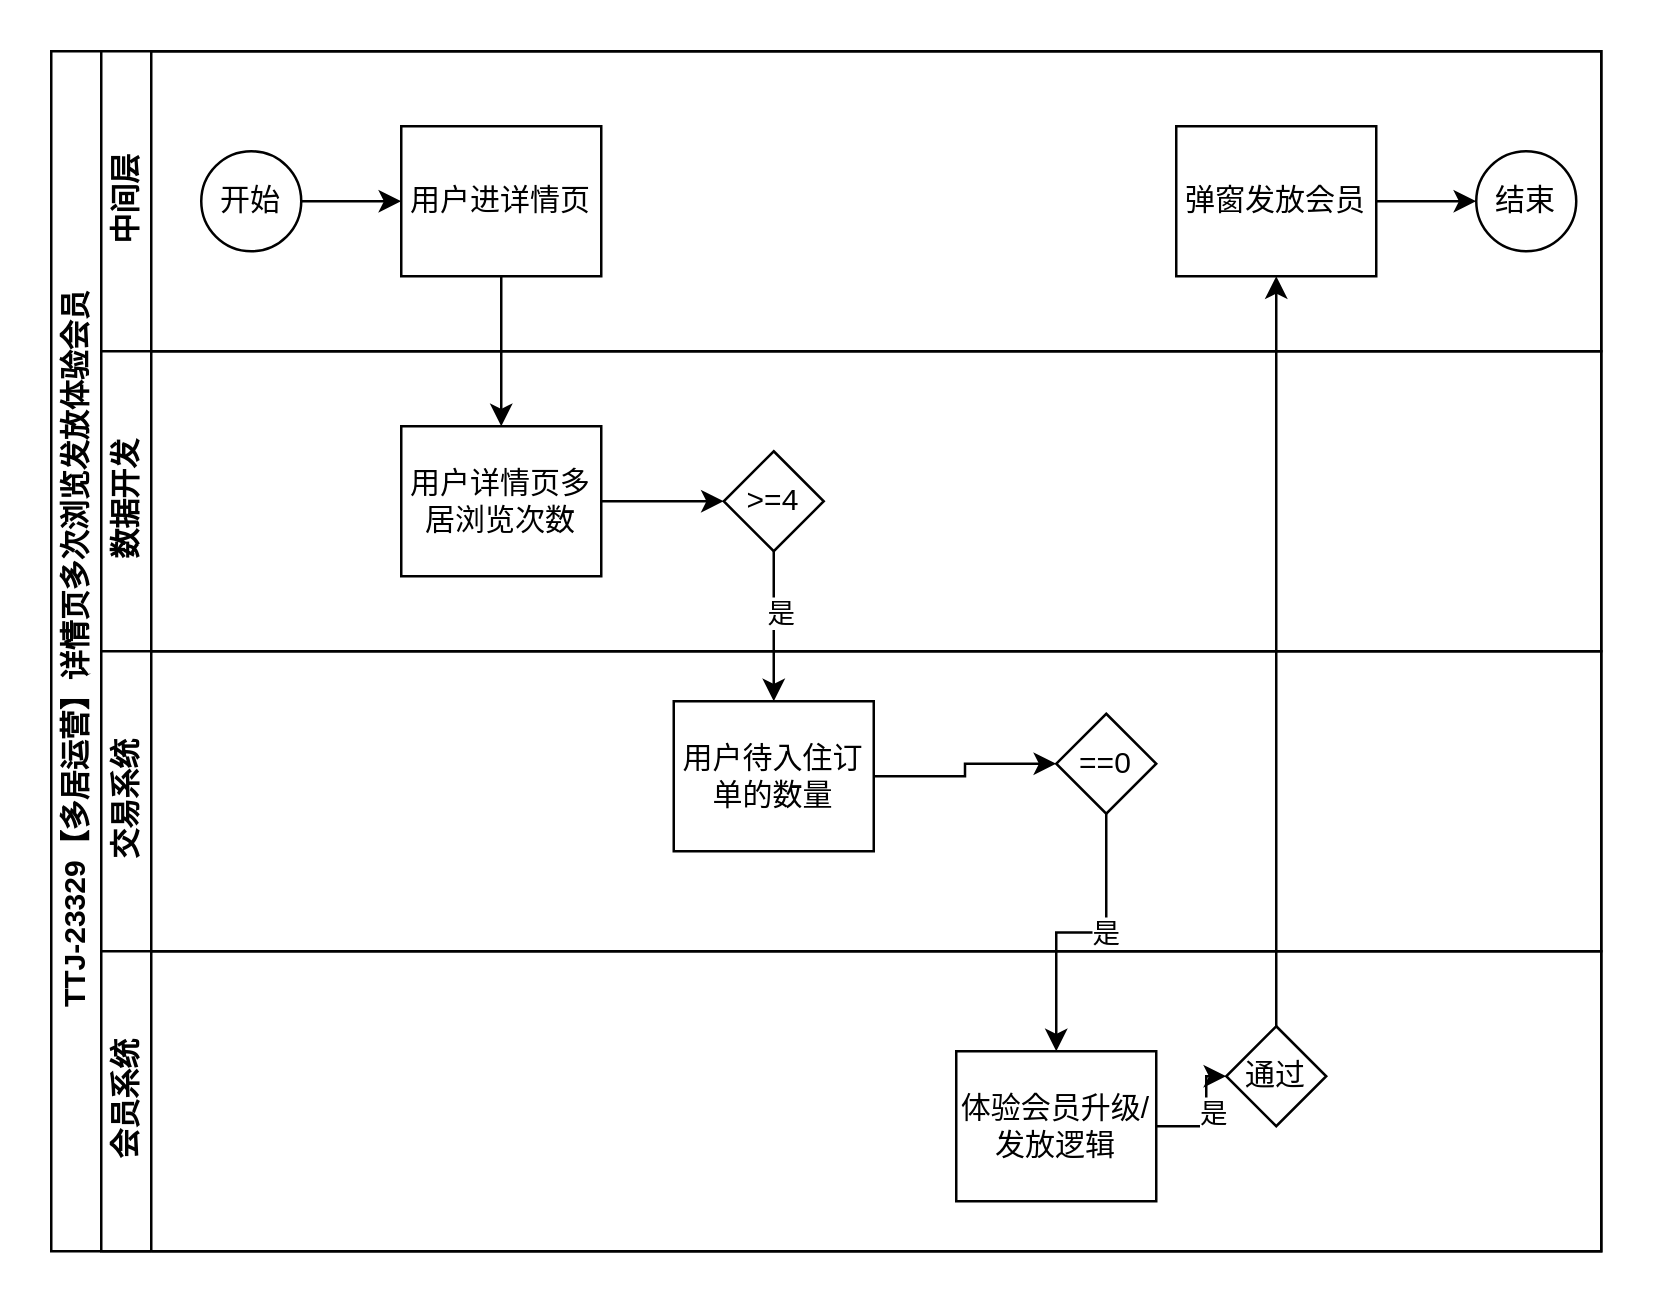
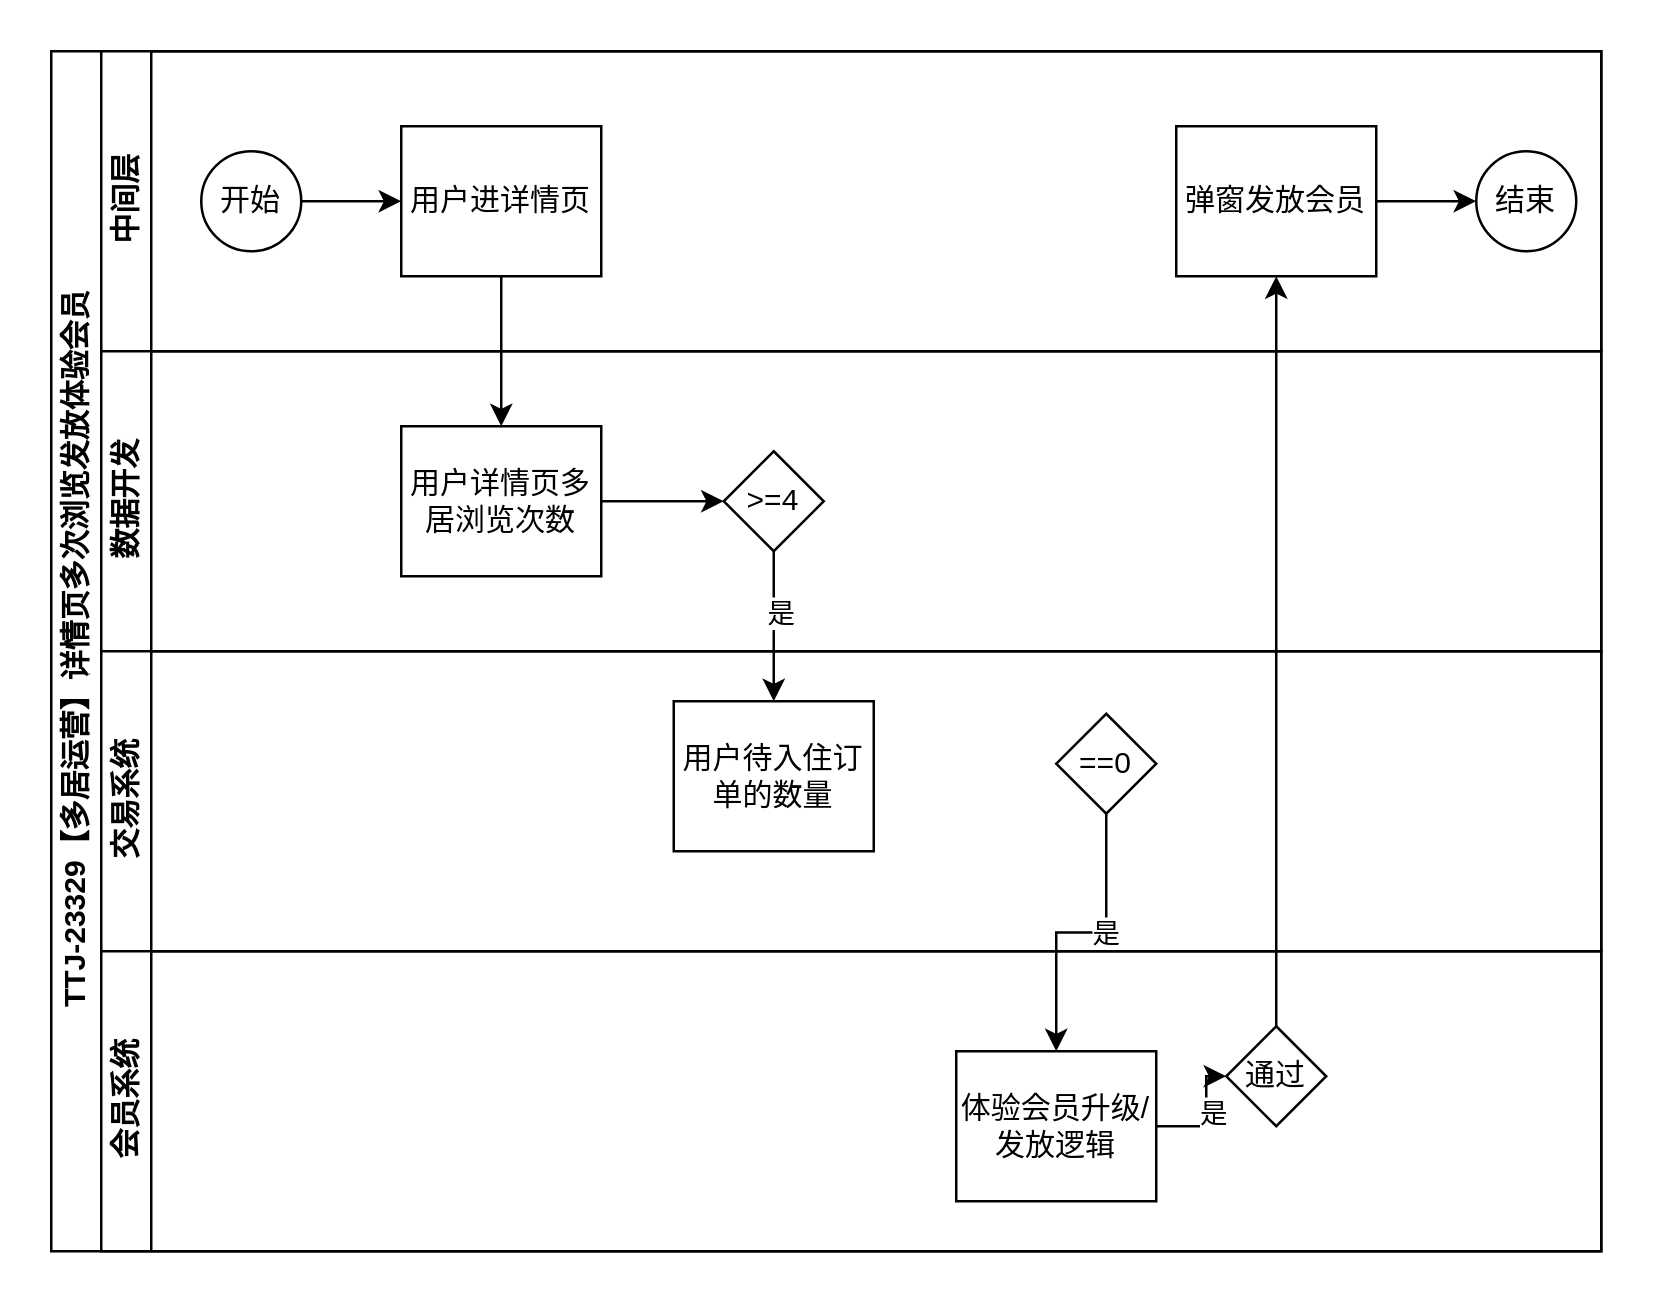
(963, 776) -> none
